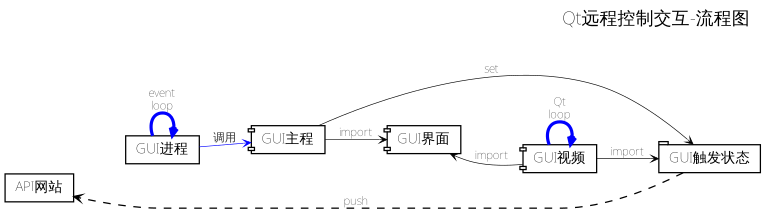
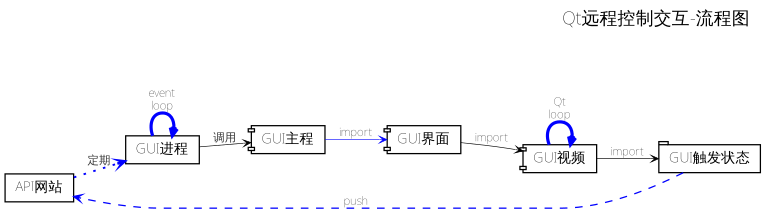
(507, 76) -> none
(352, 140) -> (352, 140)
(221, 145) -> (221, 145)
(489, 165) -> (488, 146)
none -> (96, 170)
(385, 208) -> (385, 208)
